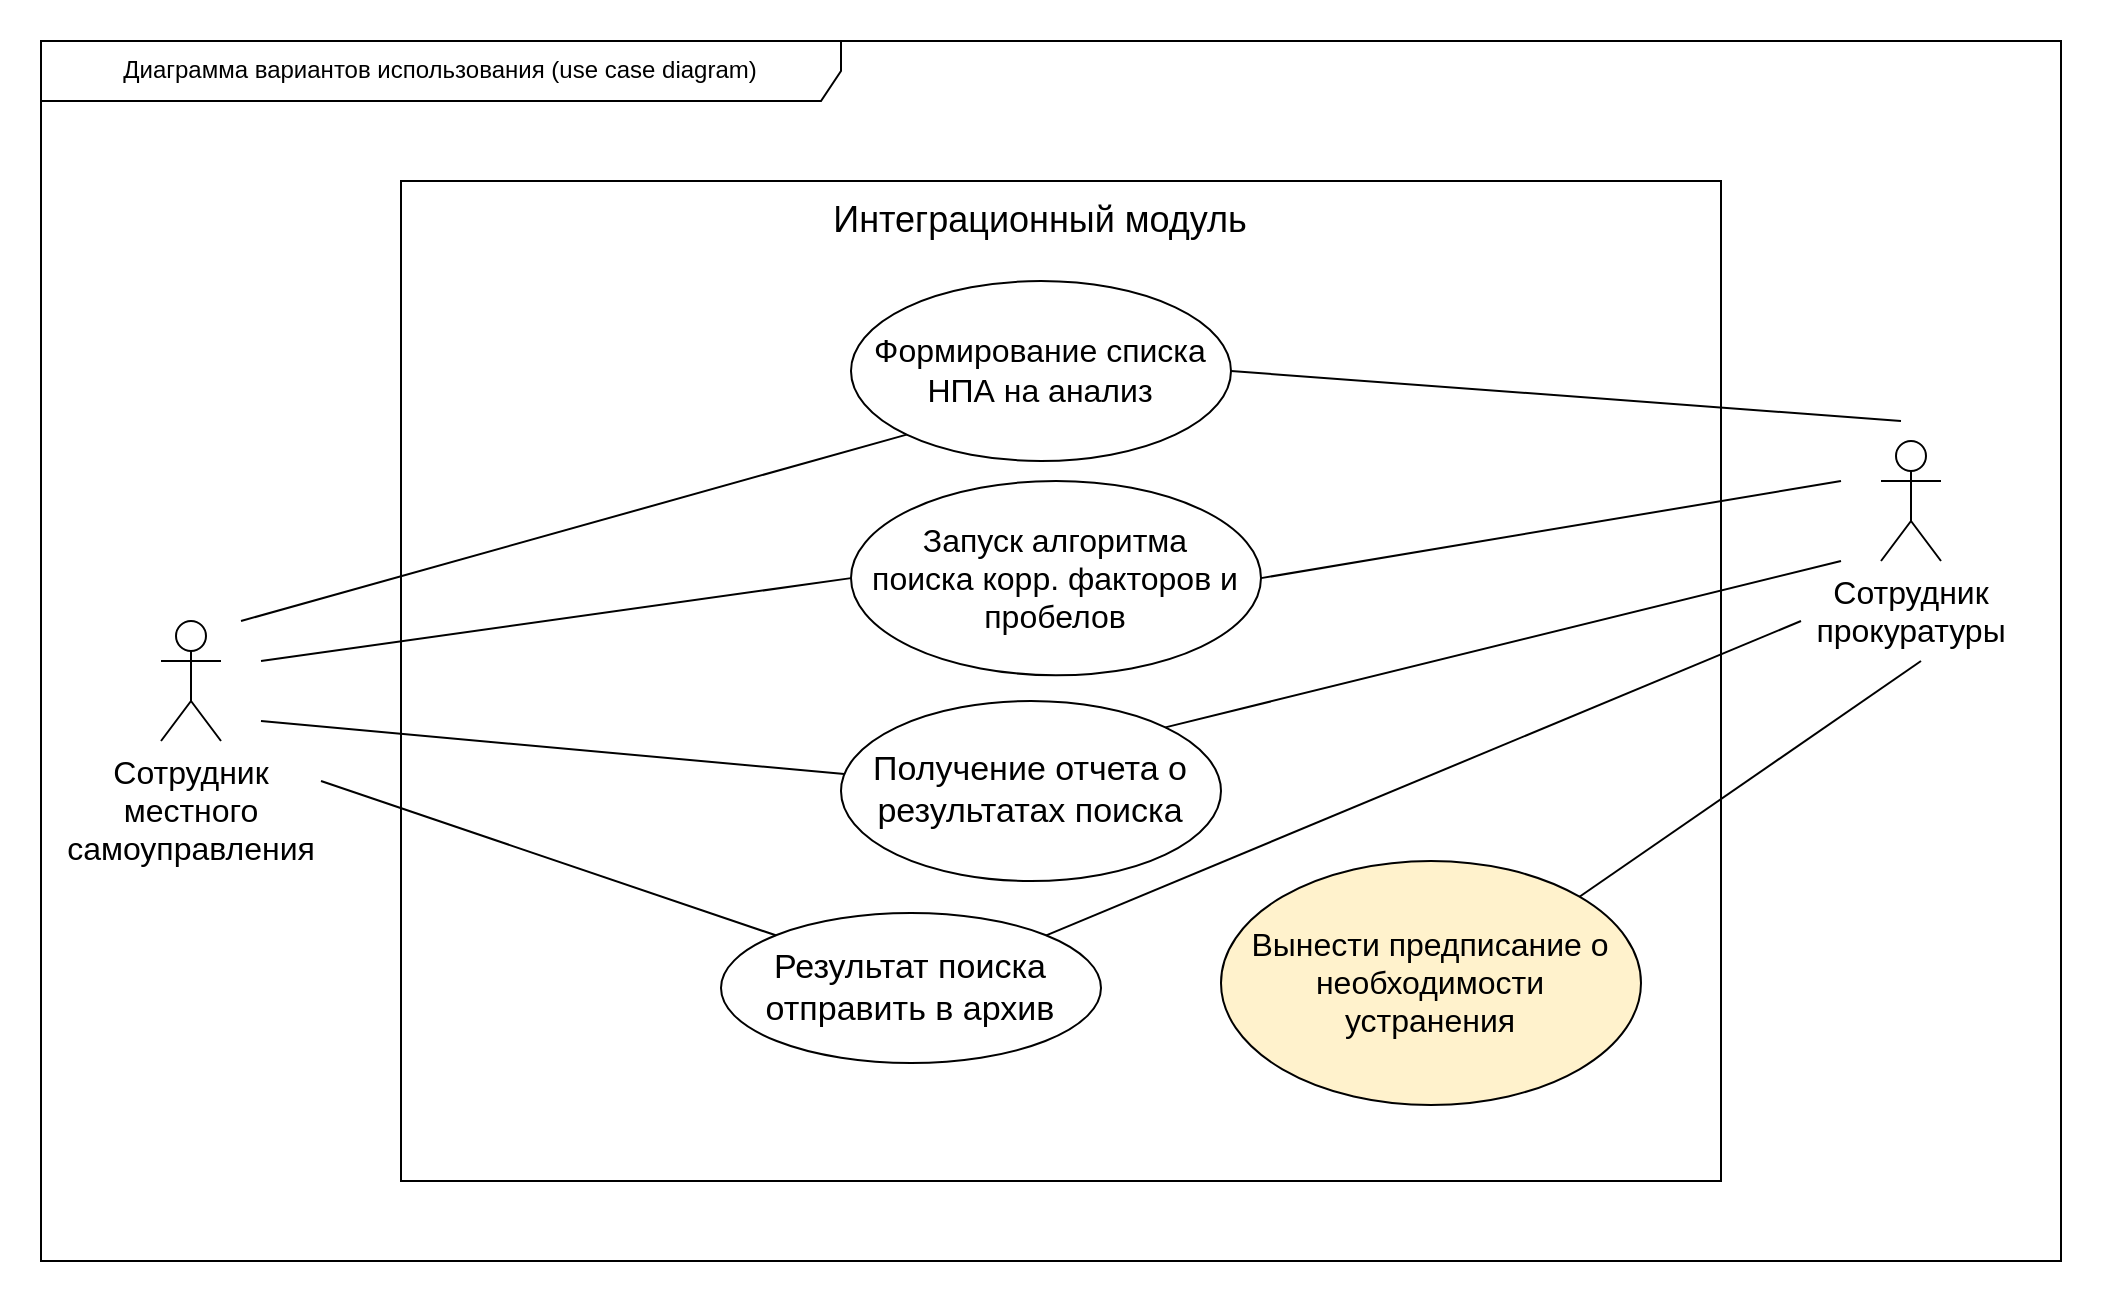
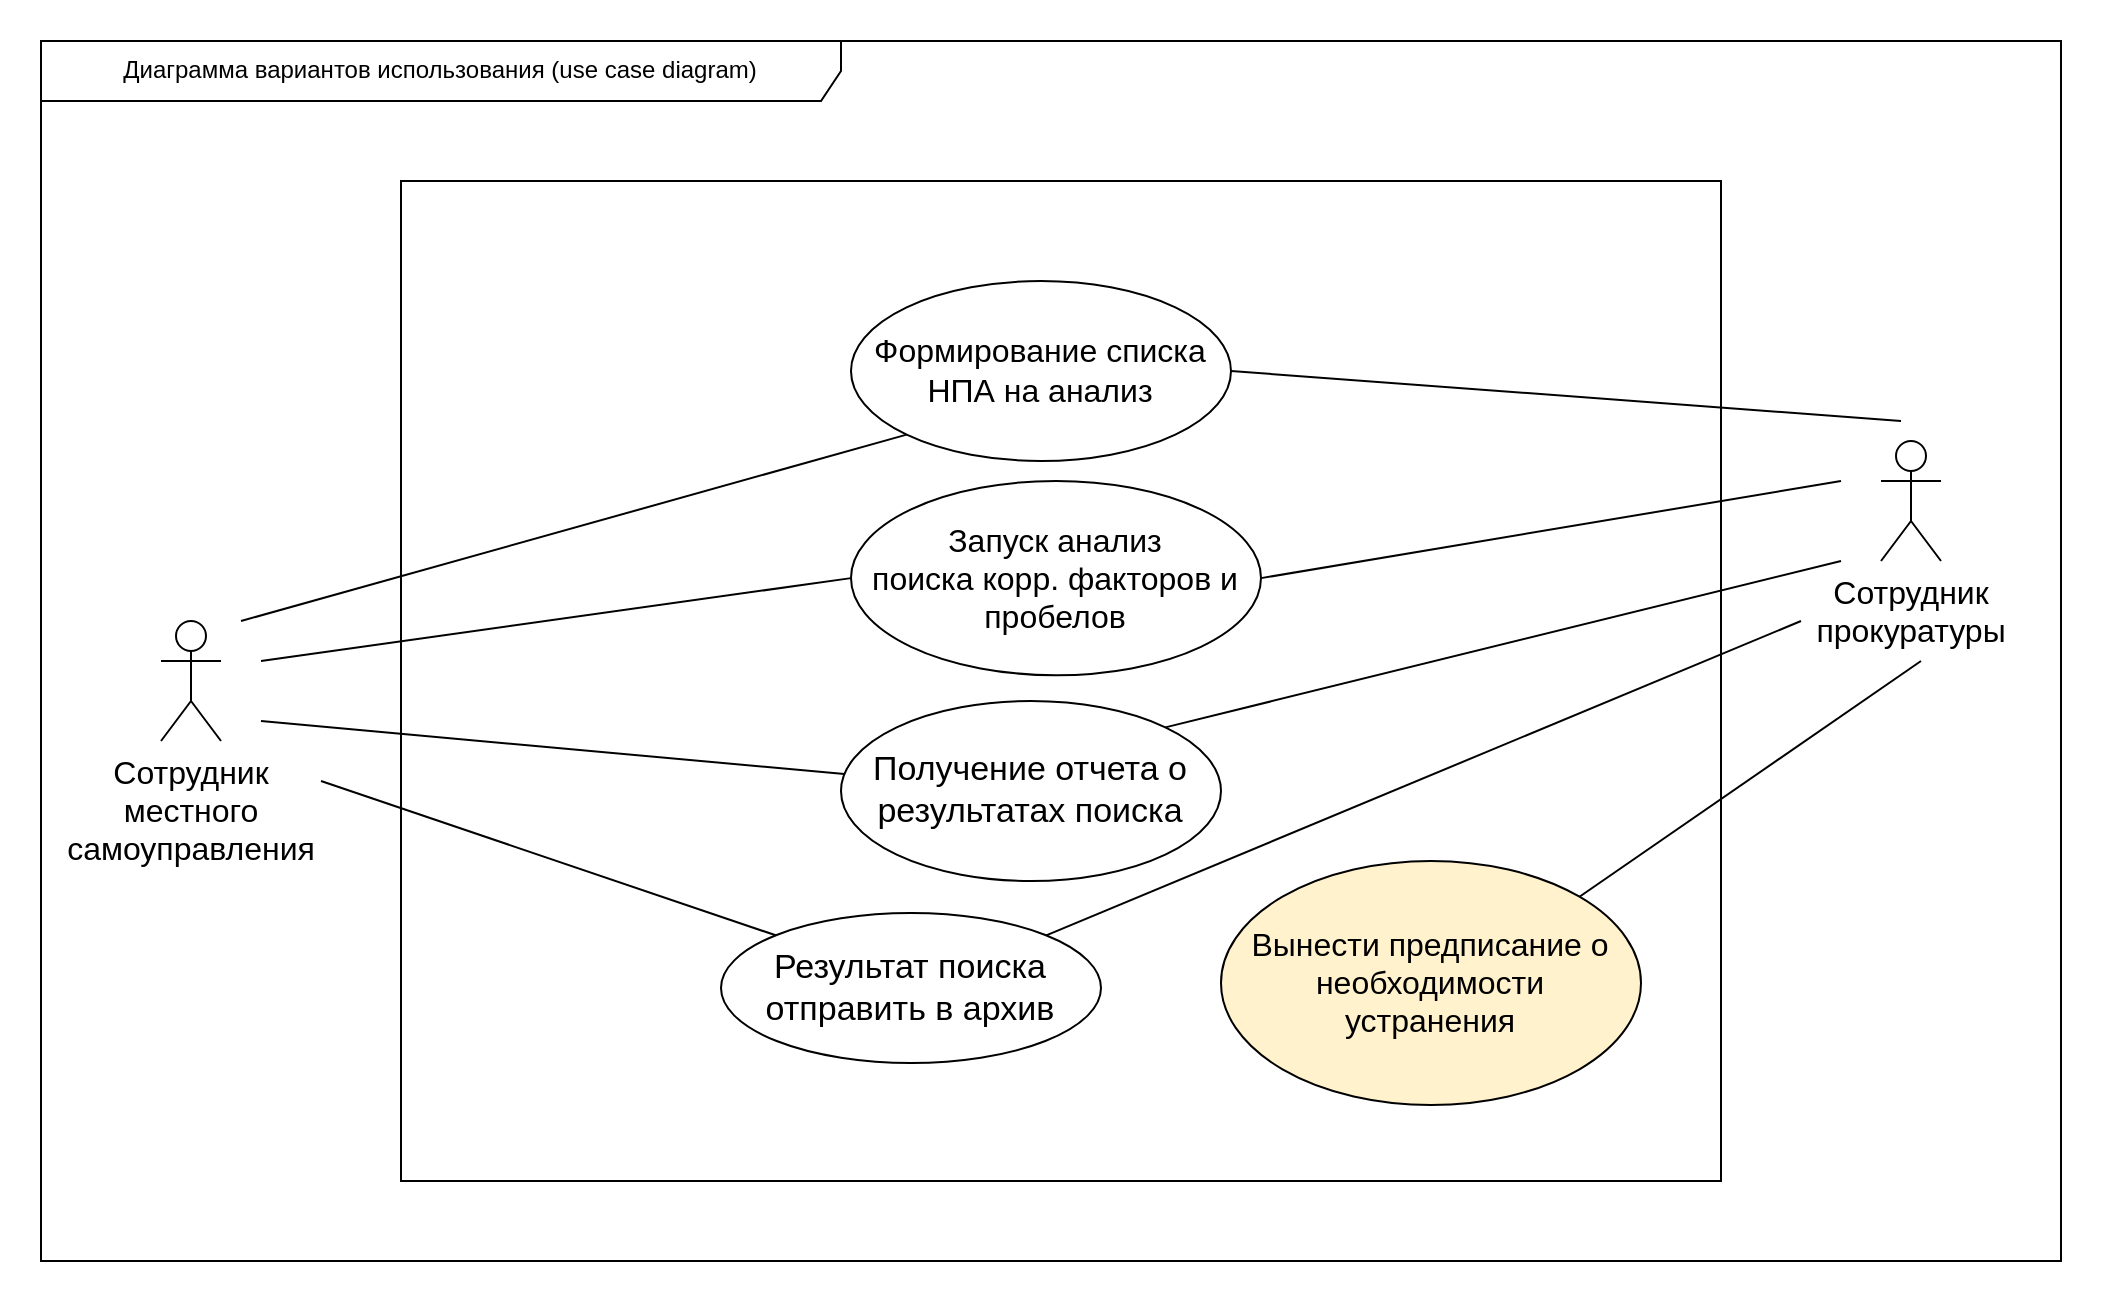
(1041, 221) -> none
(1056, 579) -> (1056, 579)
